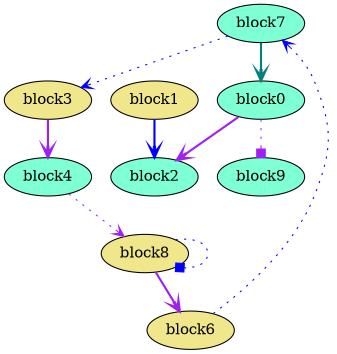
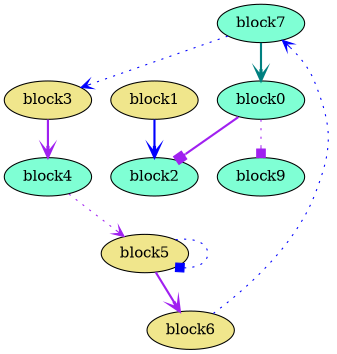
(212, 135) -> (212, 135)
(145, 254) -> (145, 254)
